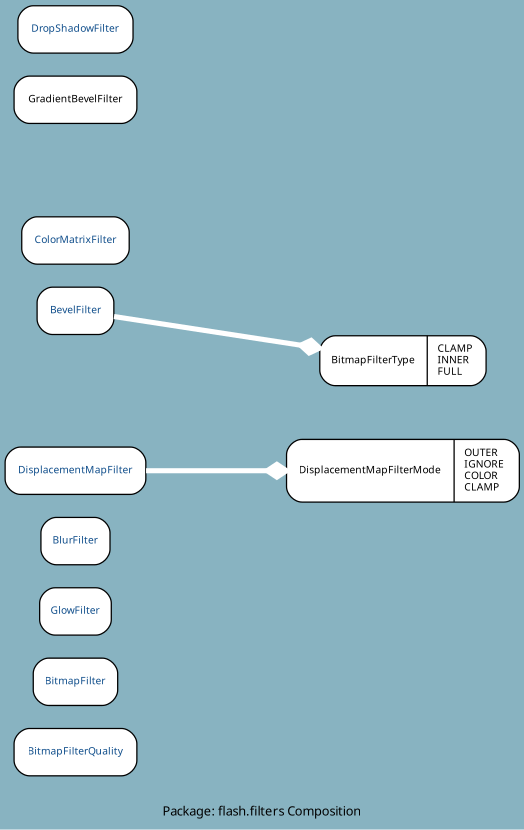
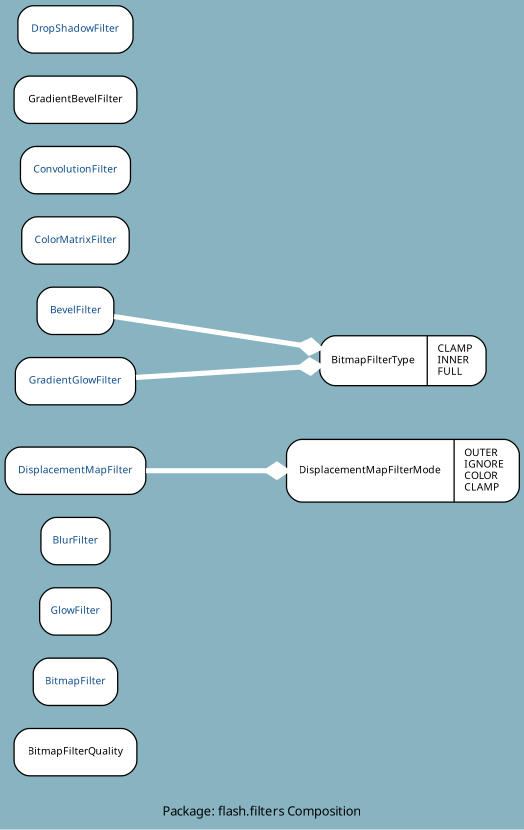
none -> (75, 170)
none -> (75, 381)
(75, 752) -> (75, 752)
